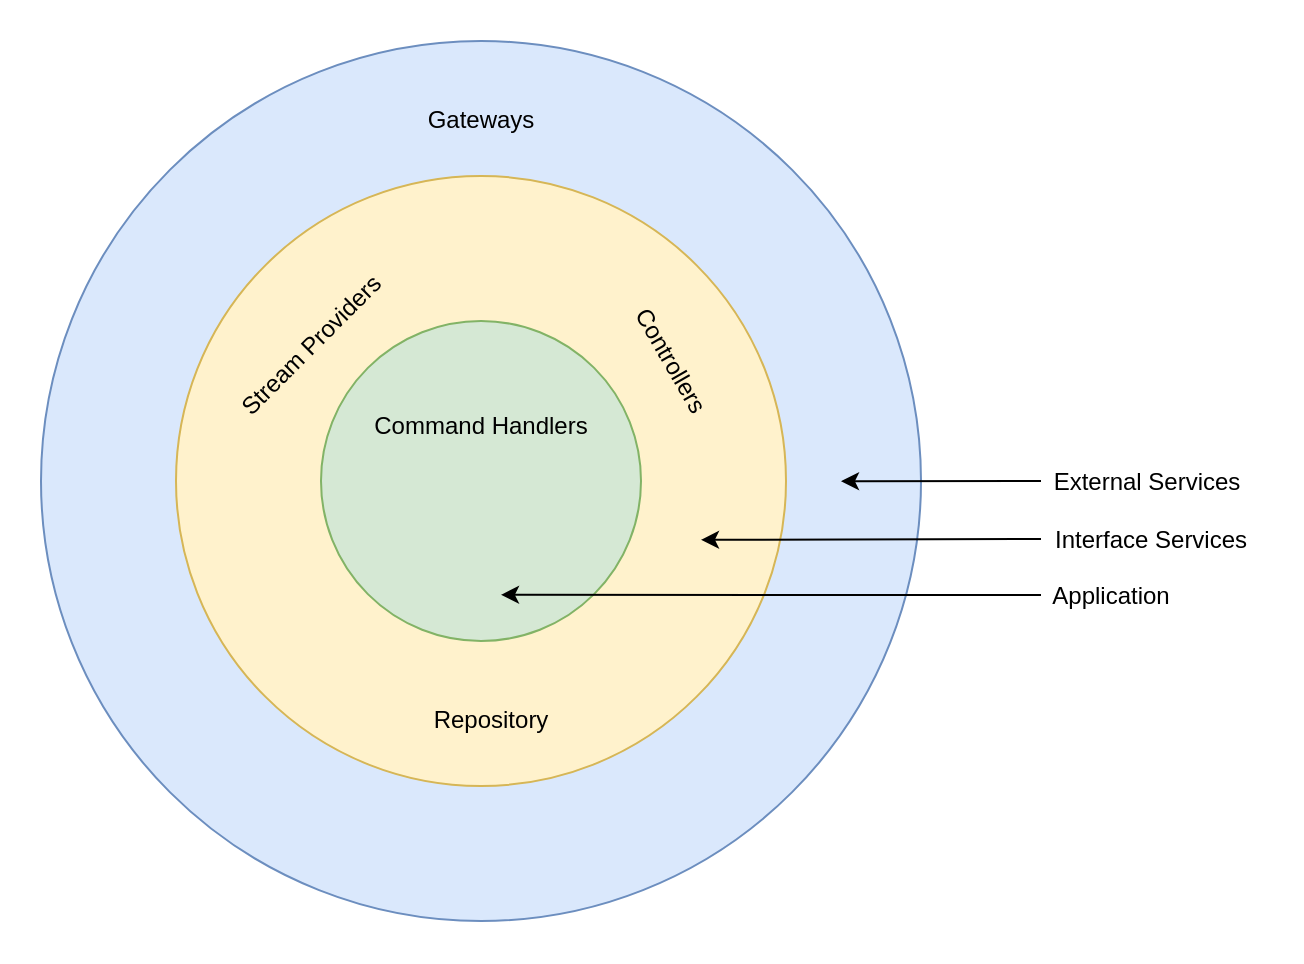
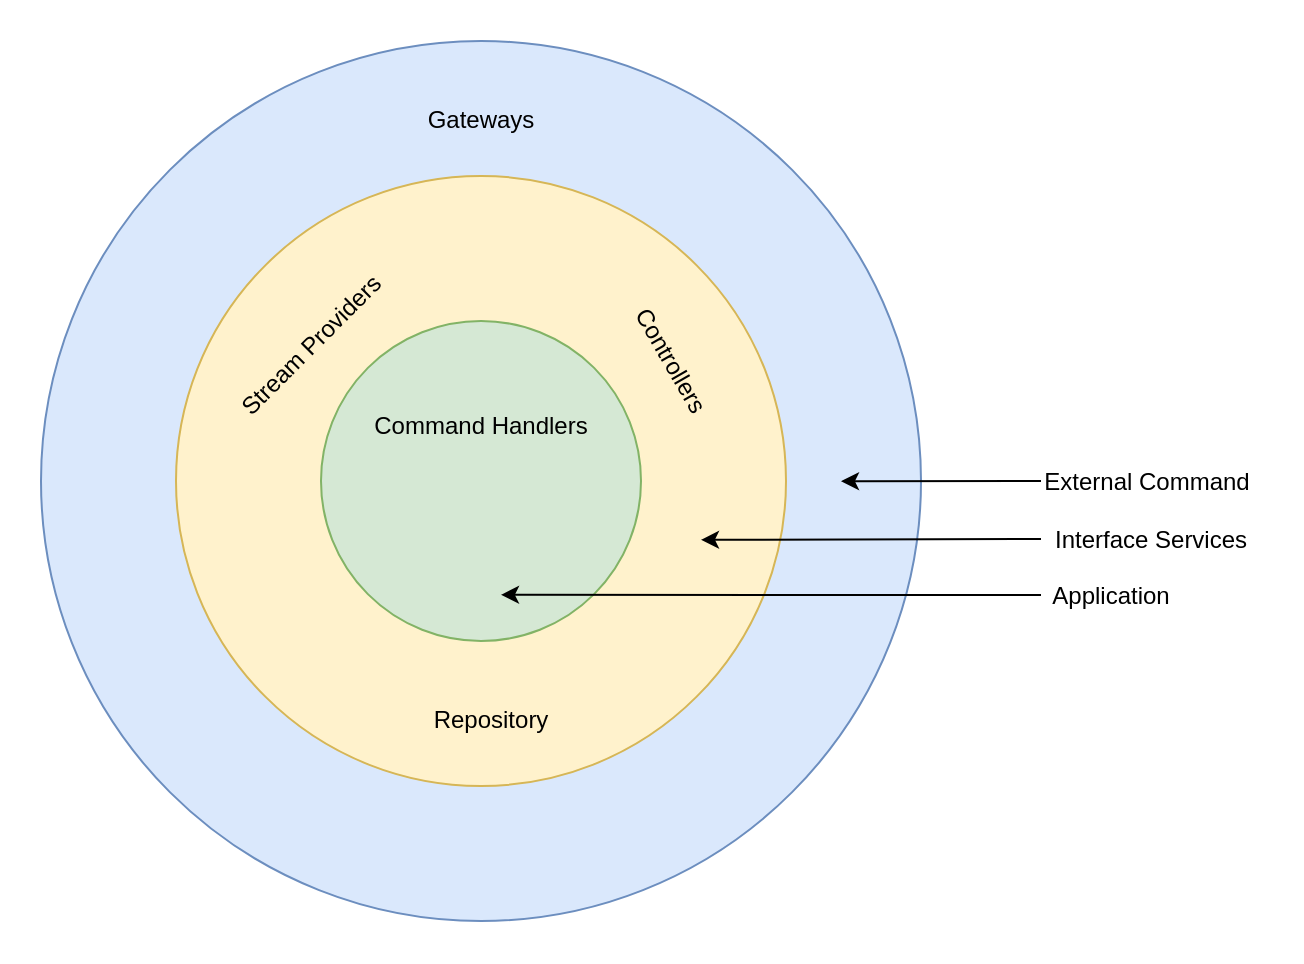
(1148, 483) -> (1148, 483)
